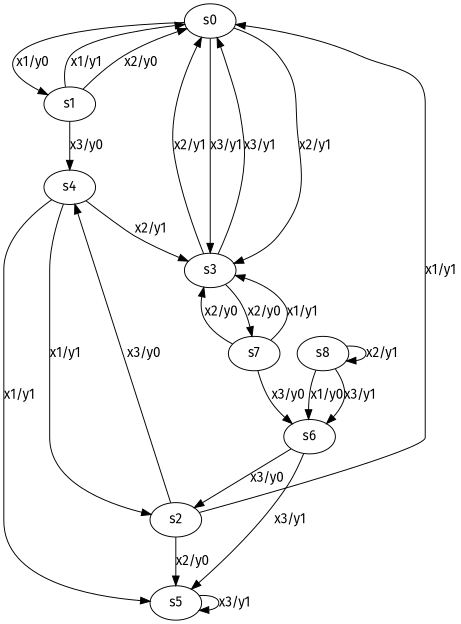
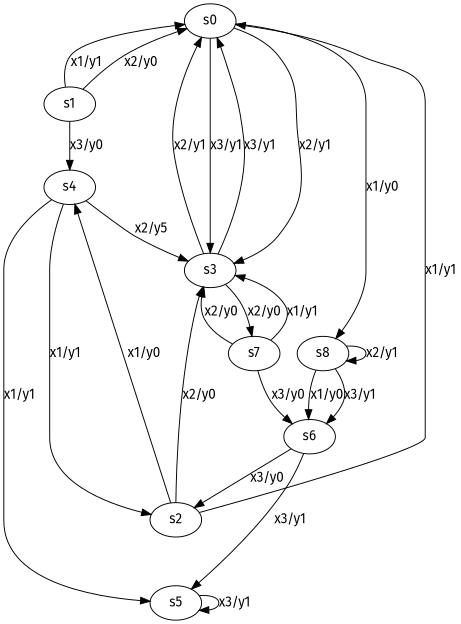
(74, 33) -> (366, 137)
(151, 229) -> (151, 229)
(144, 354) -> (144, 354)
(176, 557) -> (182, 399)
